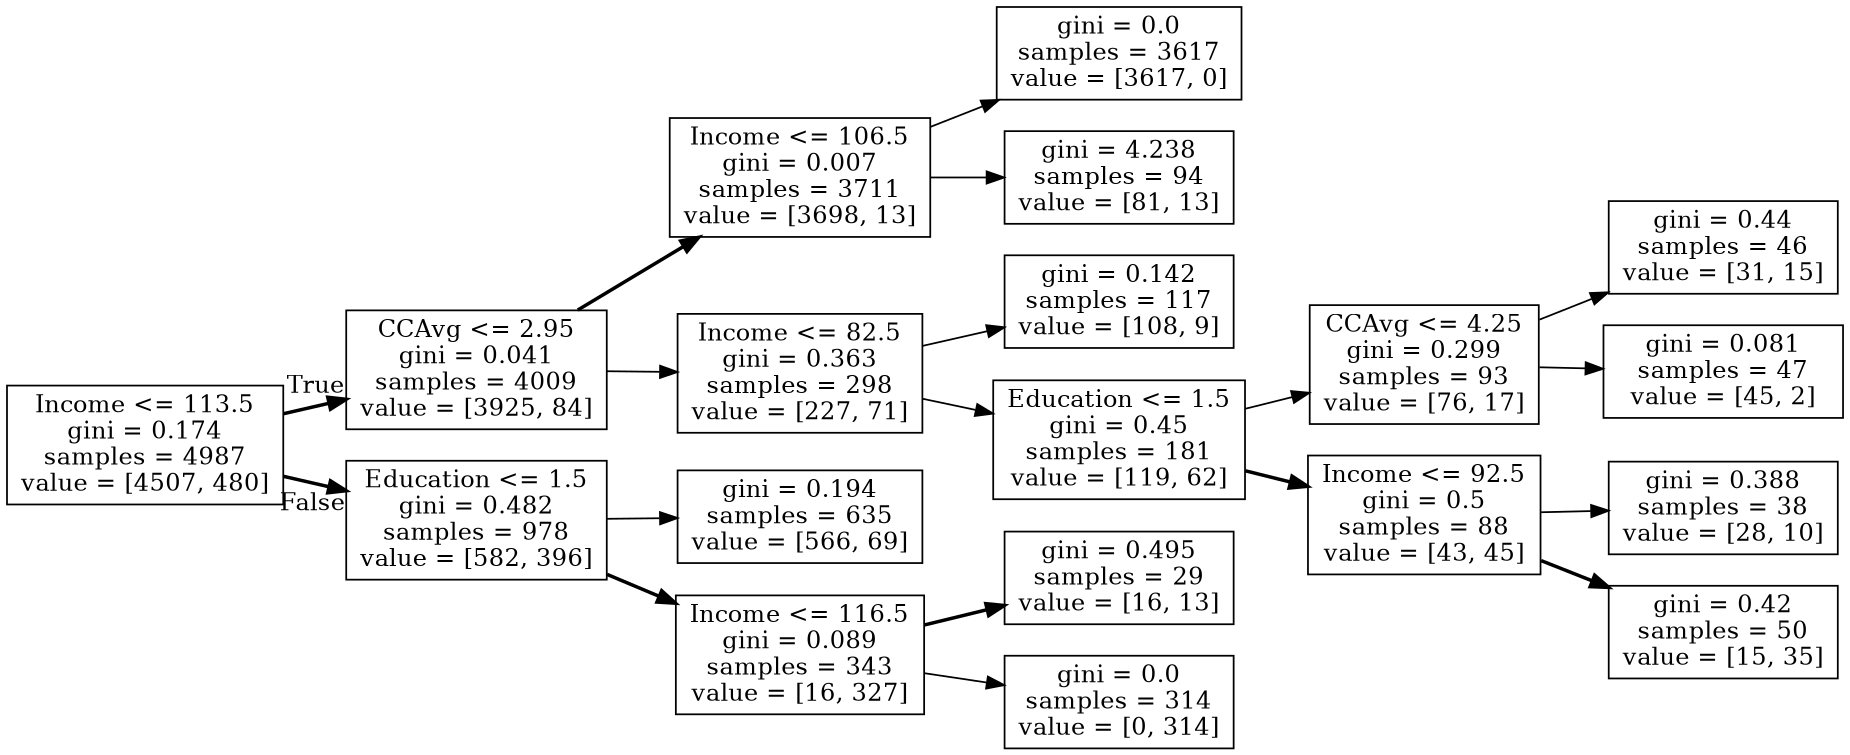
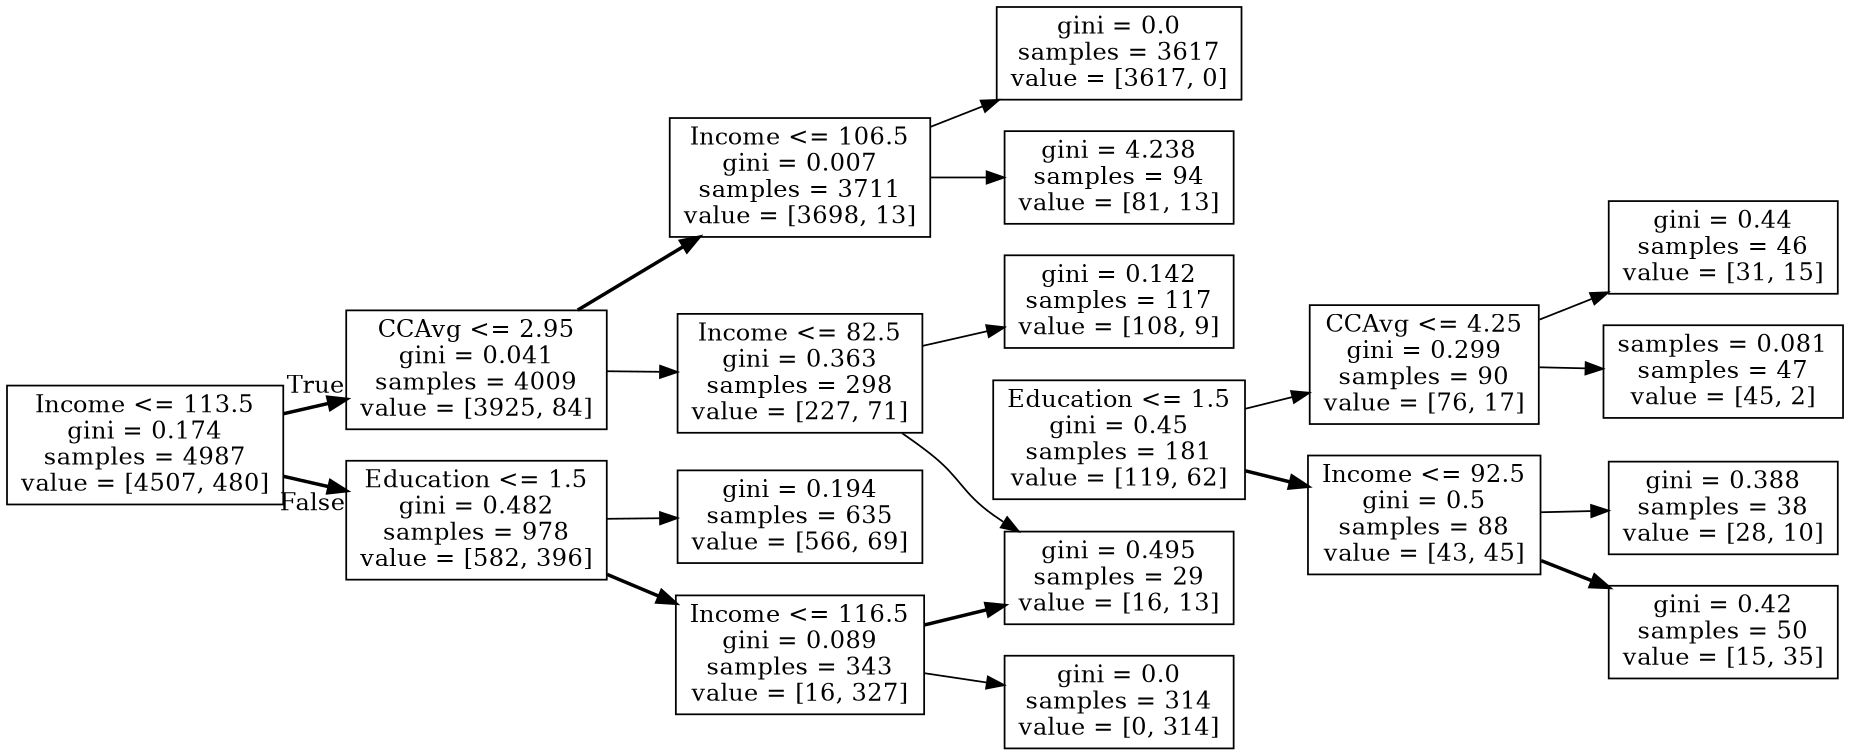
(1424, 365) -> (1424, 365)
(1723, 372) -> (1723, 372)
(949, 404) -> (954, 476)
